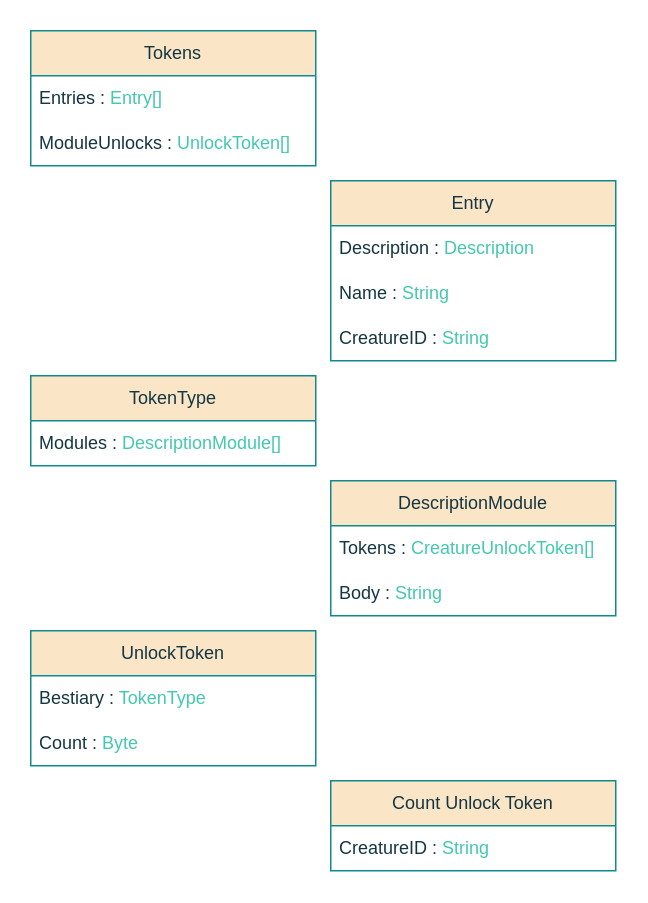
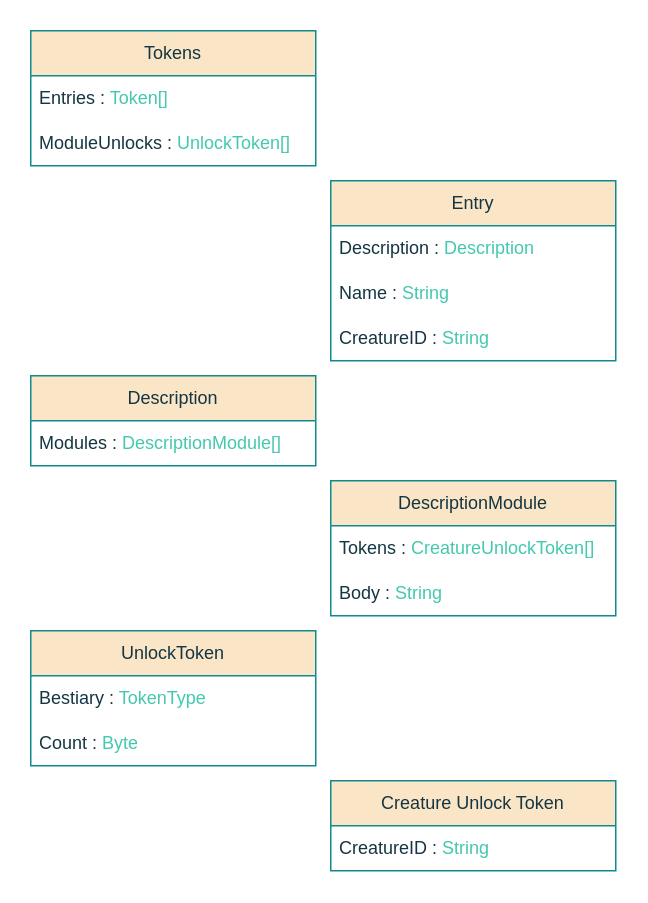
(116, 98) -> (116, 98)
(173, 398) -> (173, 398)
(473, 803) -> (473, 803)
